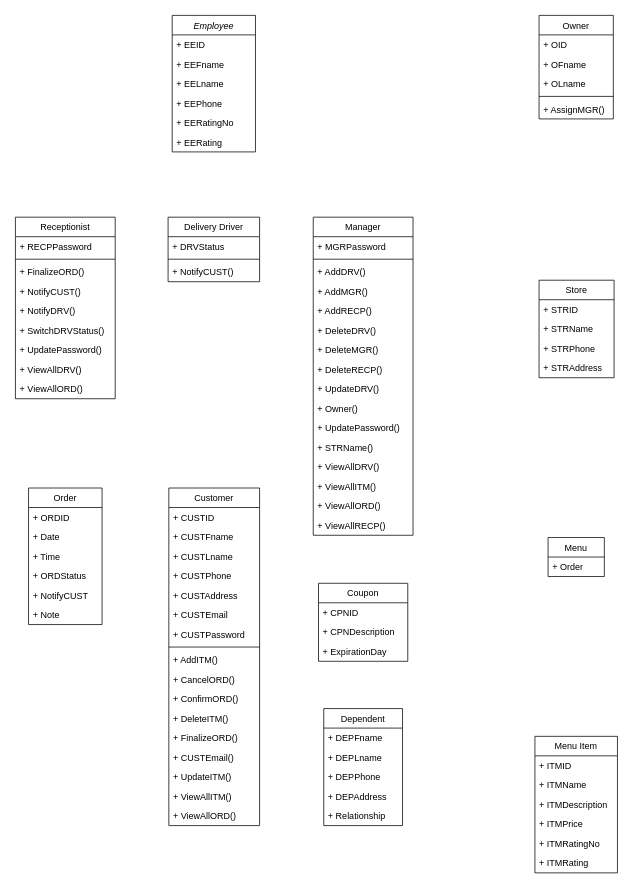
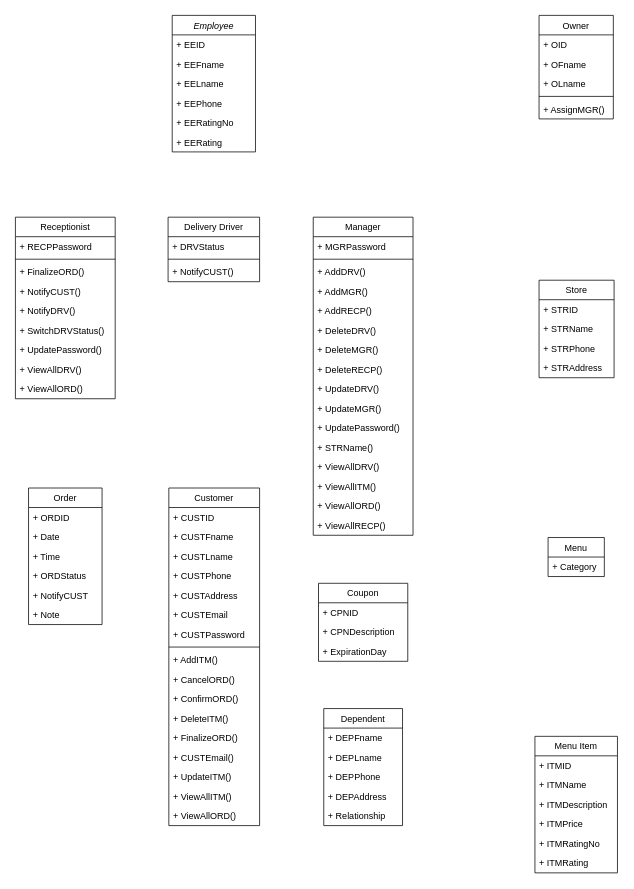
(339, 409) -> (349, 409)
(568, 567) -> (576, 567)
